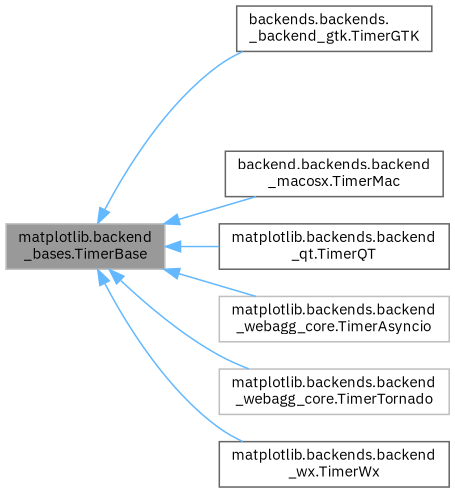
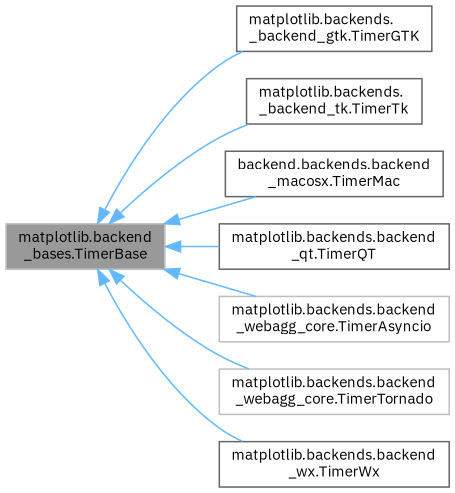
(334, 29) -> (334, 29)
none -> (334, 101)
